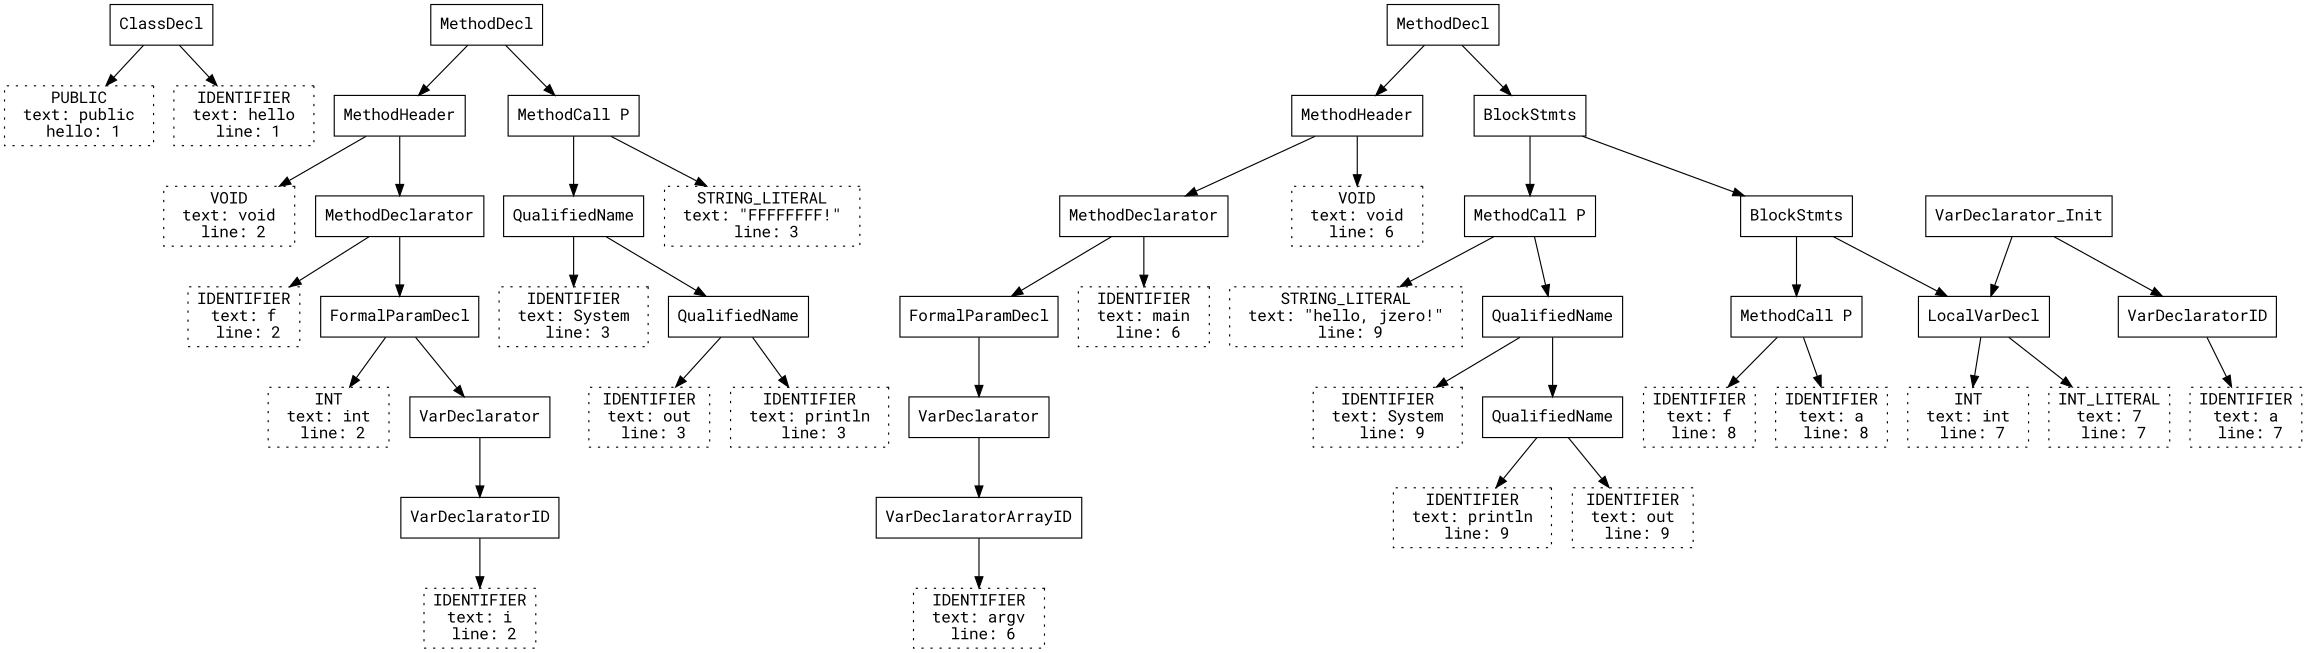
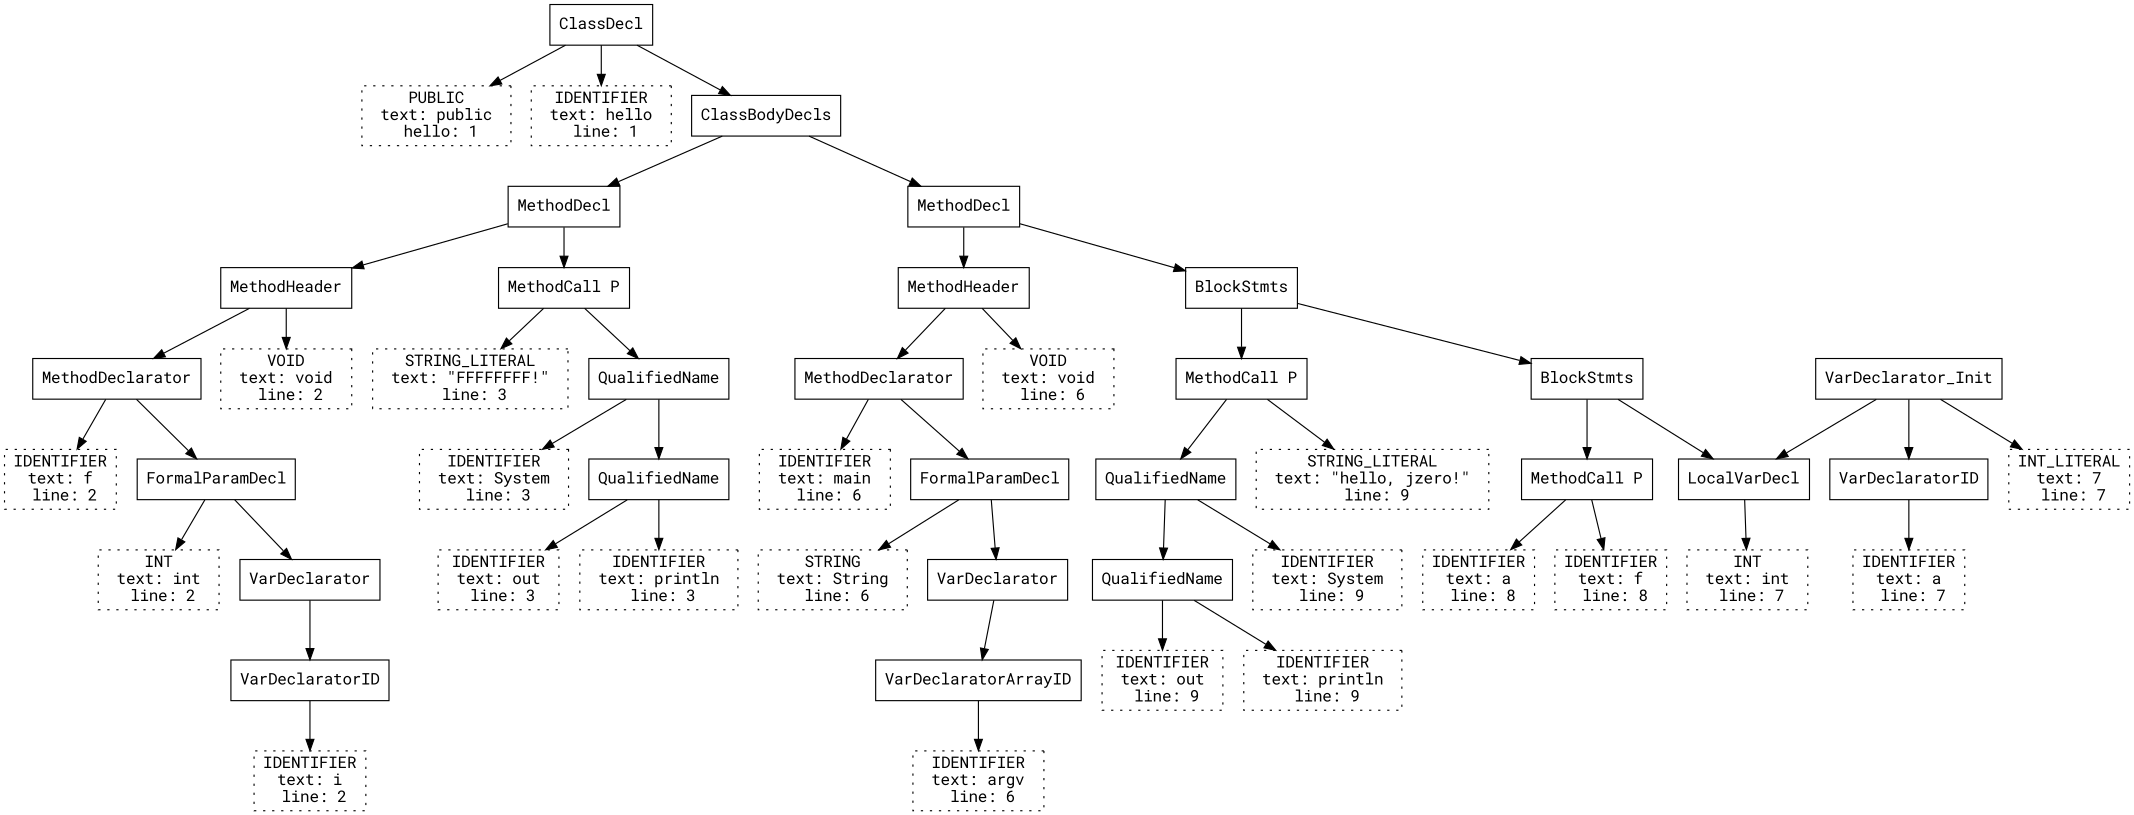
none -> (766, 116)
(2036, 358) -> (1976, 421)
none -> (833, 580)
